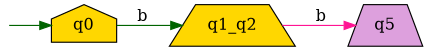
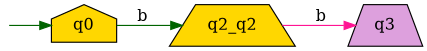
(232, 25) -> (232, 25)
(385, 25) -> (385, 25)
